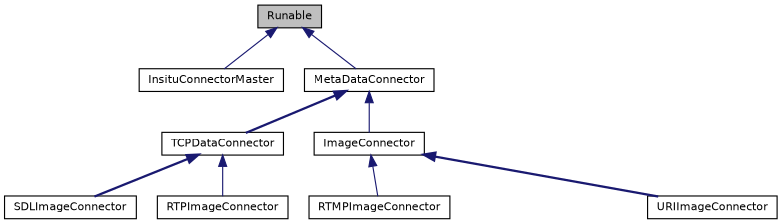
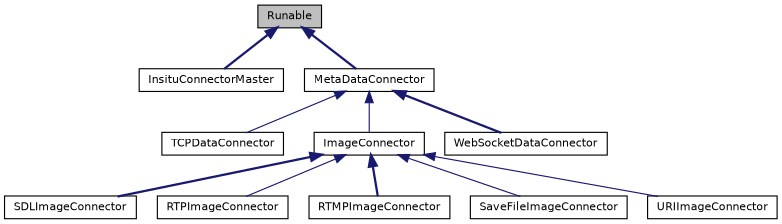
(246, 52) -> (246, 52)
(334, 52) -> (334, 52)
(291, 114) -> (291, 114)
none -> (526, 144)
(547, 177) -> (547, 177)
(141, 178) -> (214, 177)
(223, 181) -> (291, 178)
(375, 181) -> (375, 181)
none -> (549, 207)
